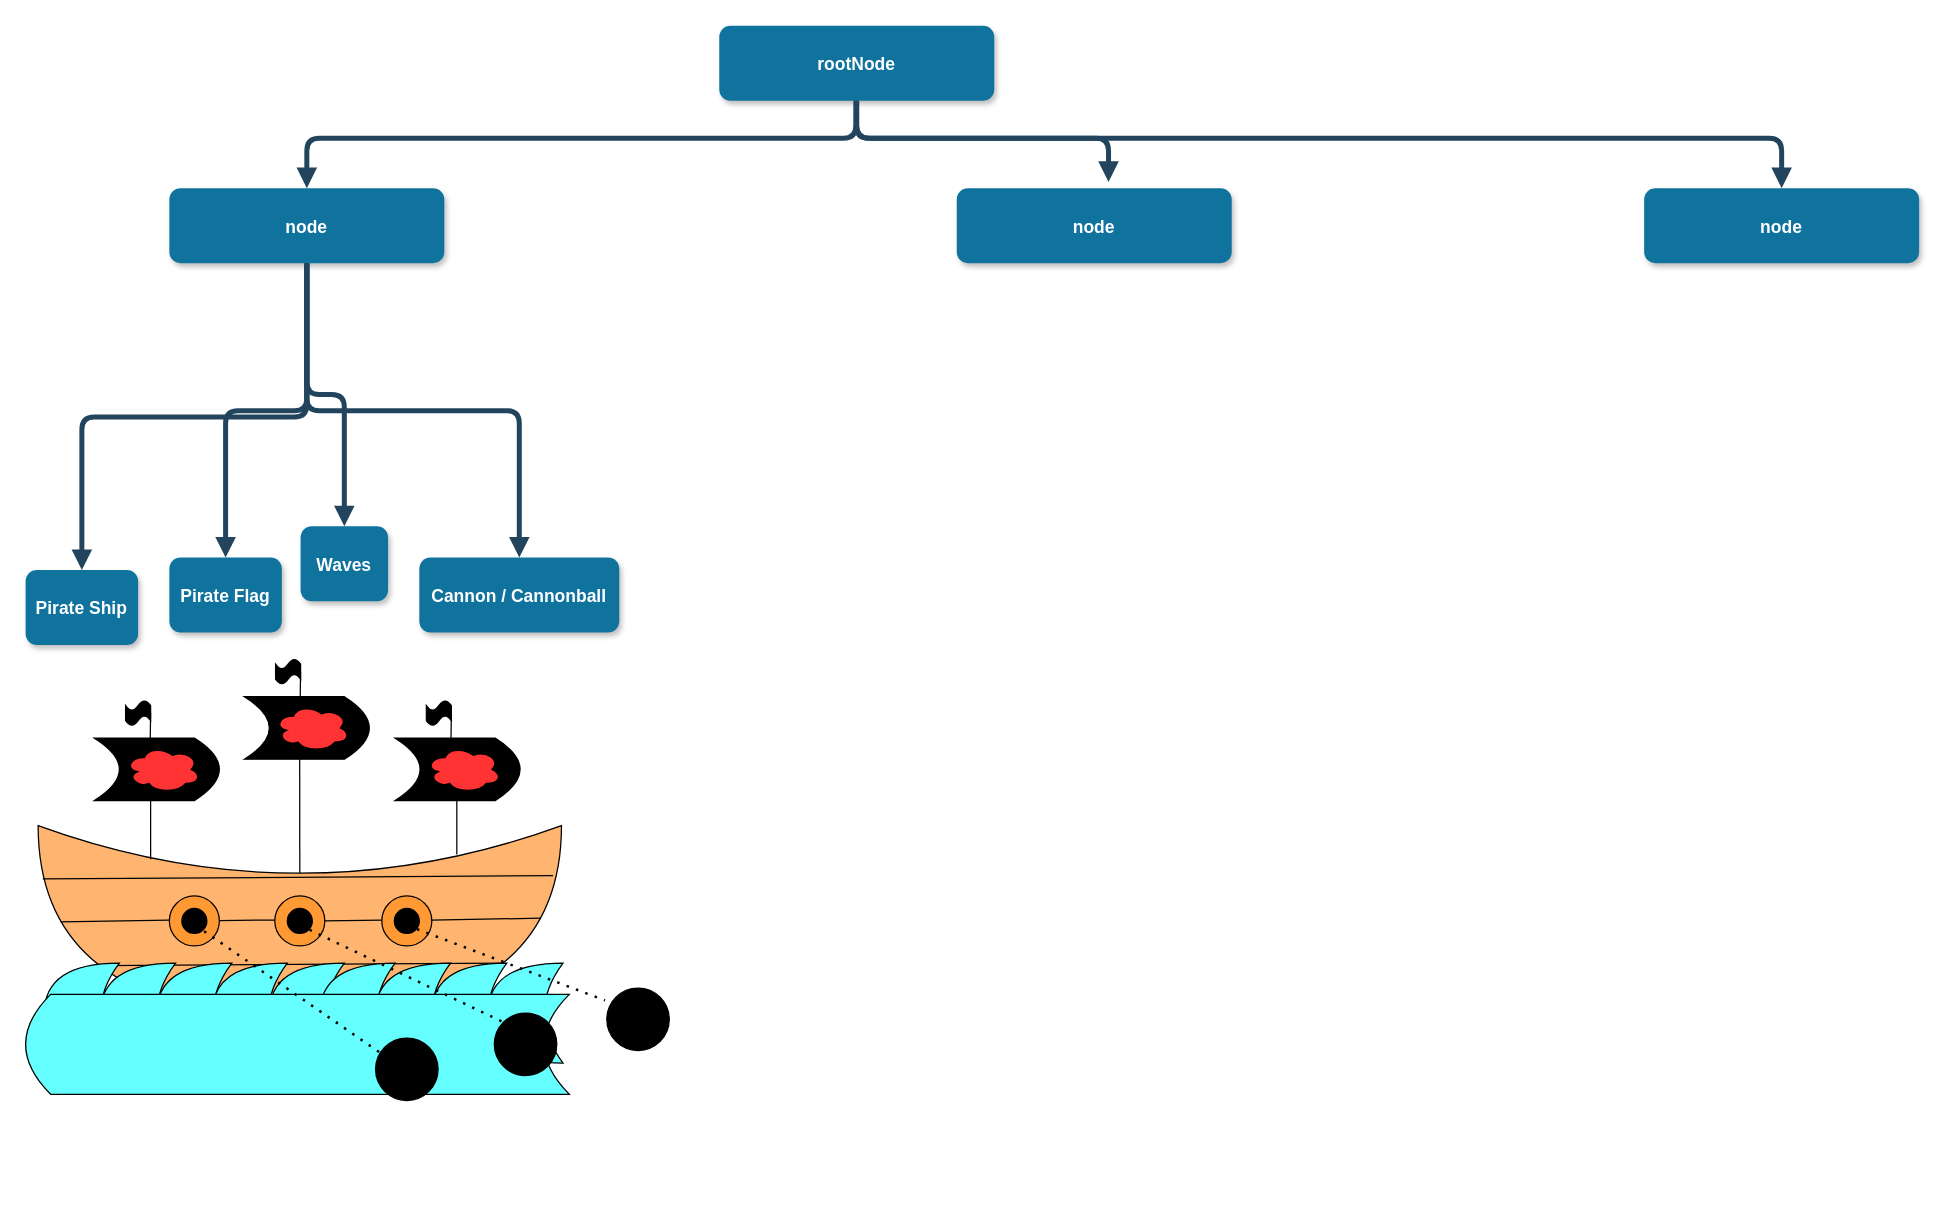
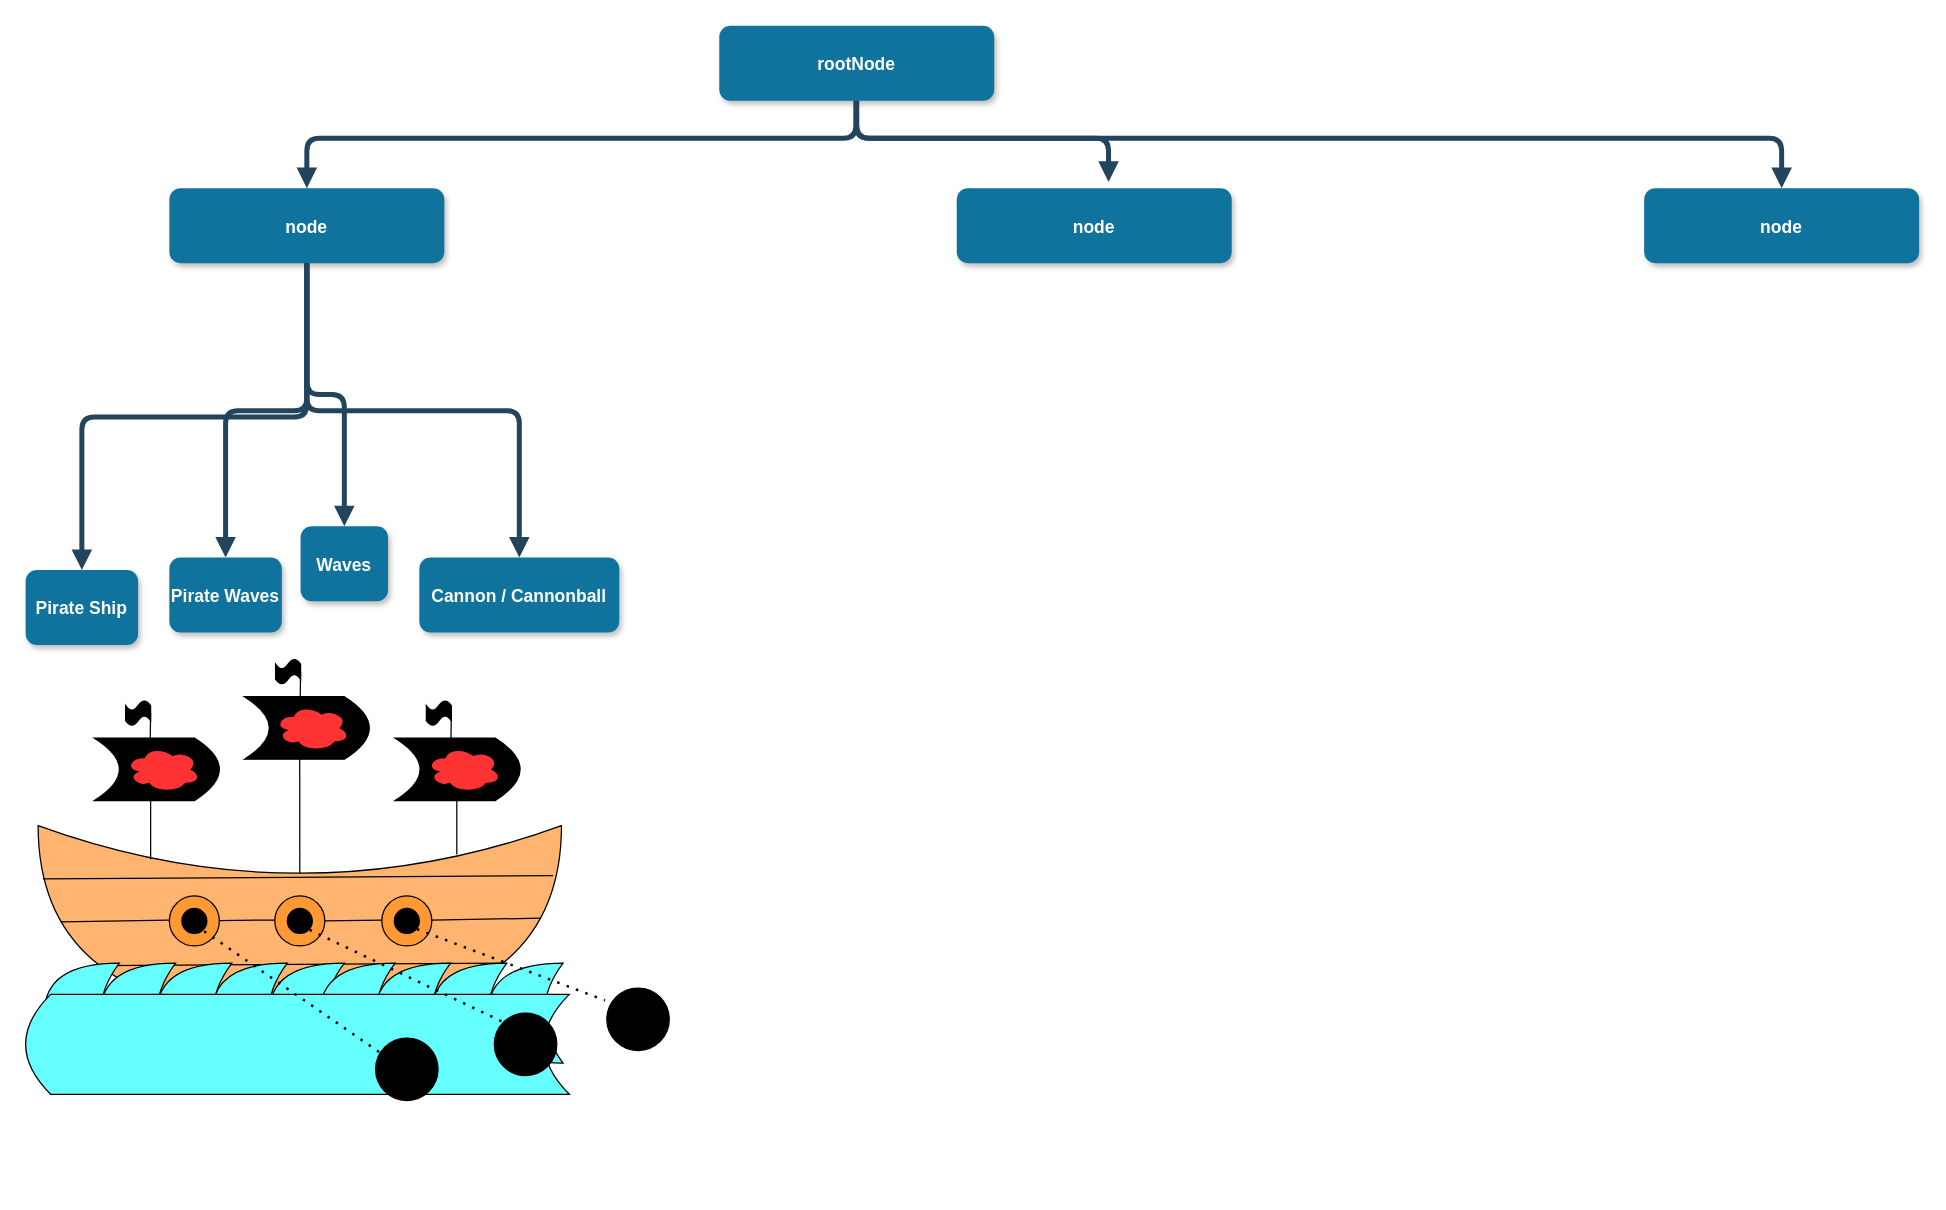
(225, 596) -> (225, 596)
